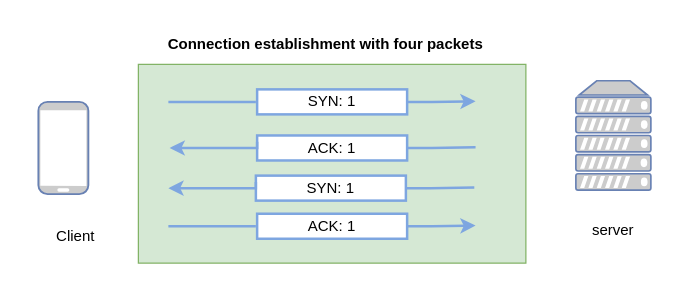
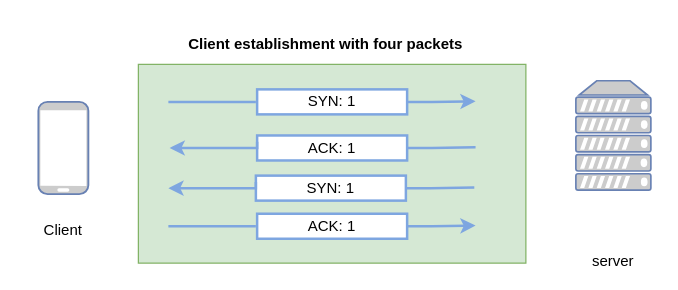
(326, 44) -> (326, 44)
(613, 230) -> (613, 261)
(76, 236) -> (63, 230)
